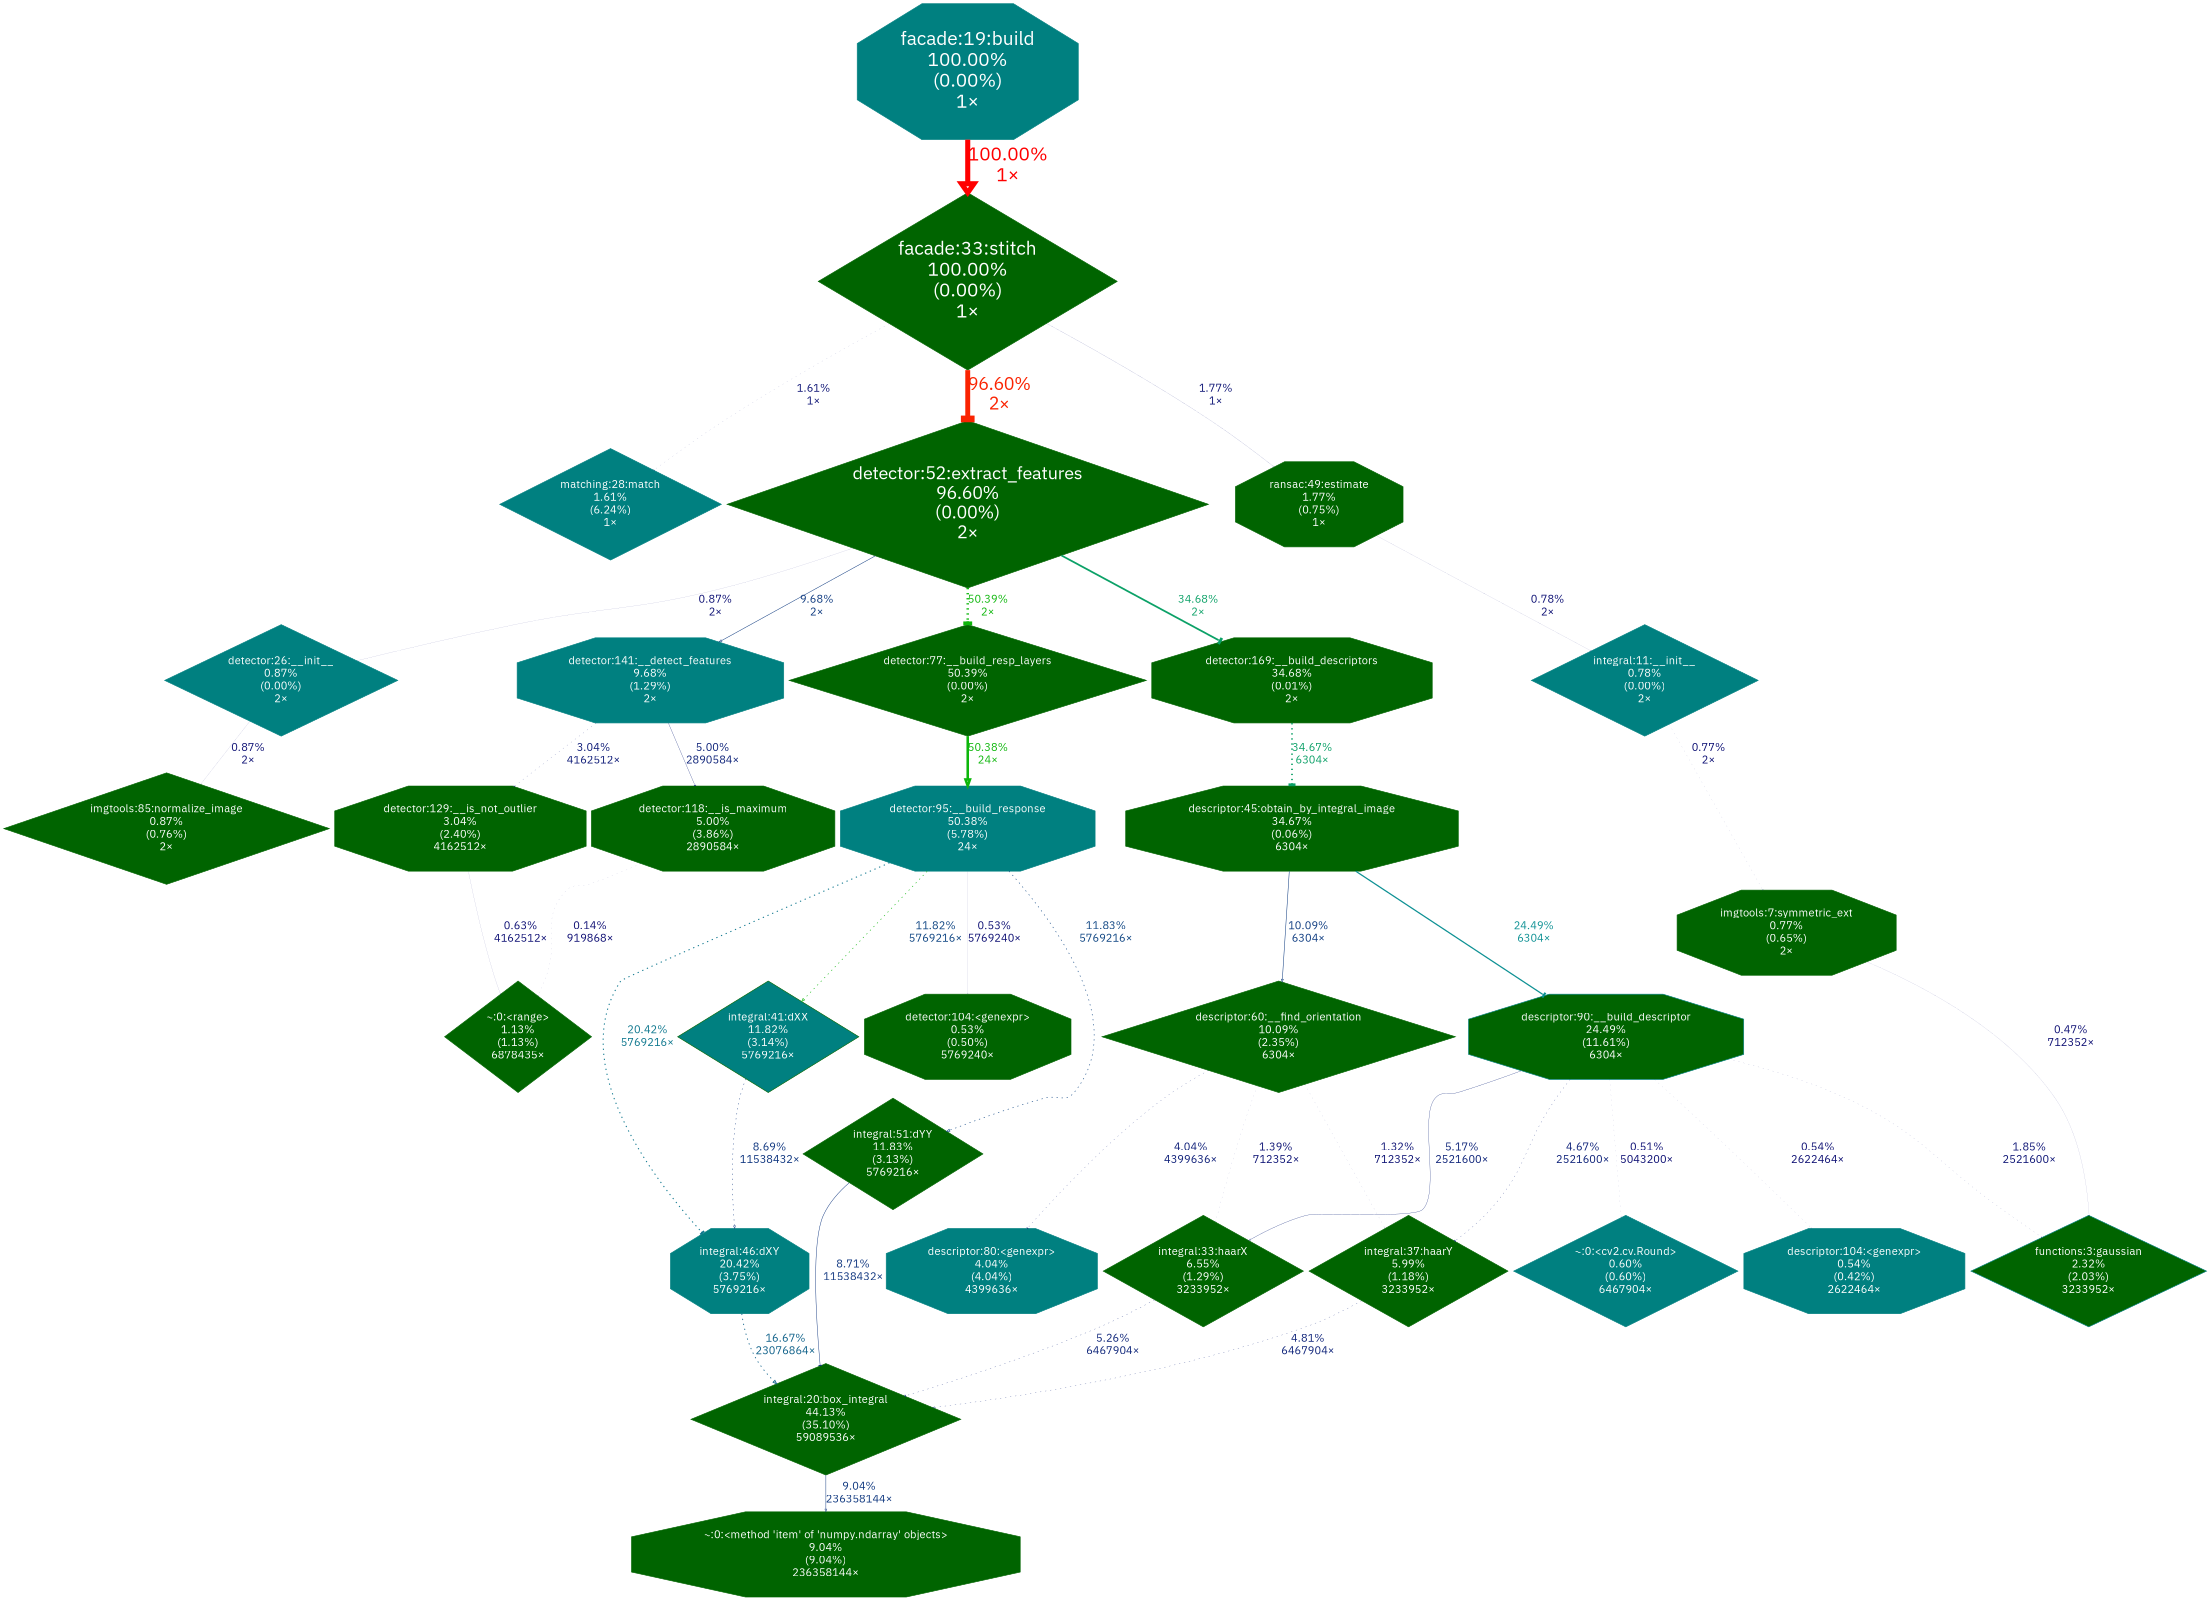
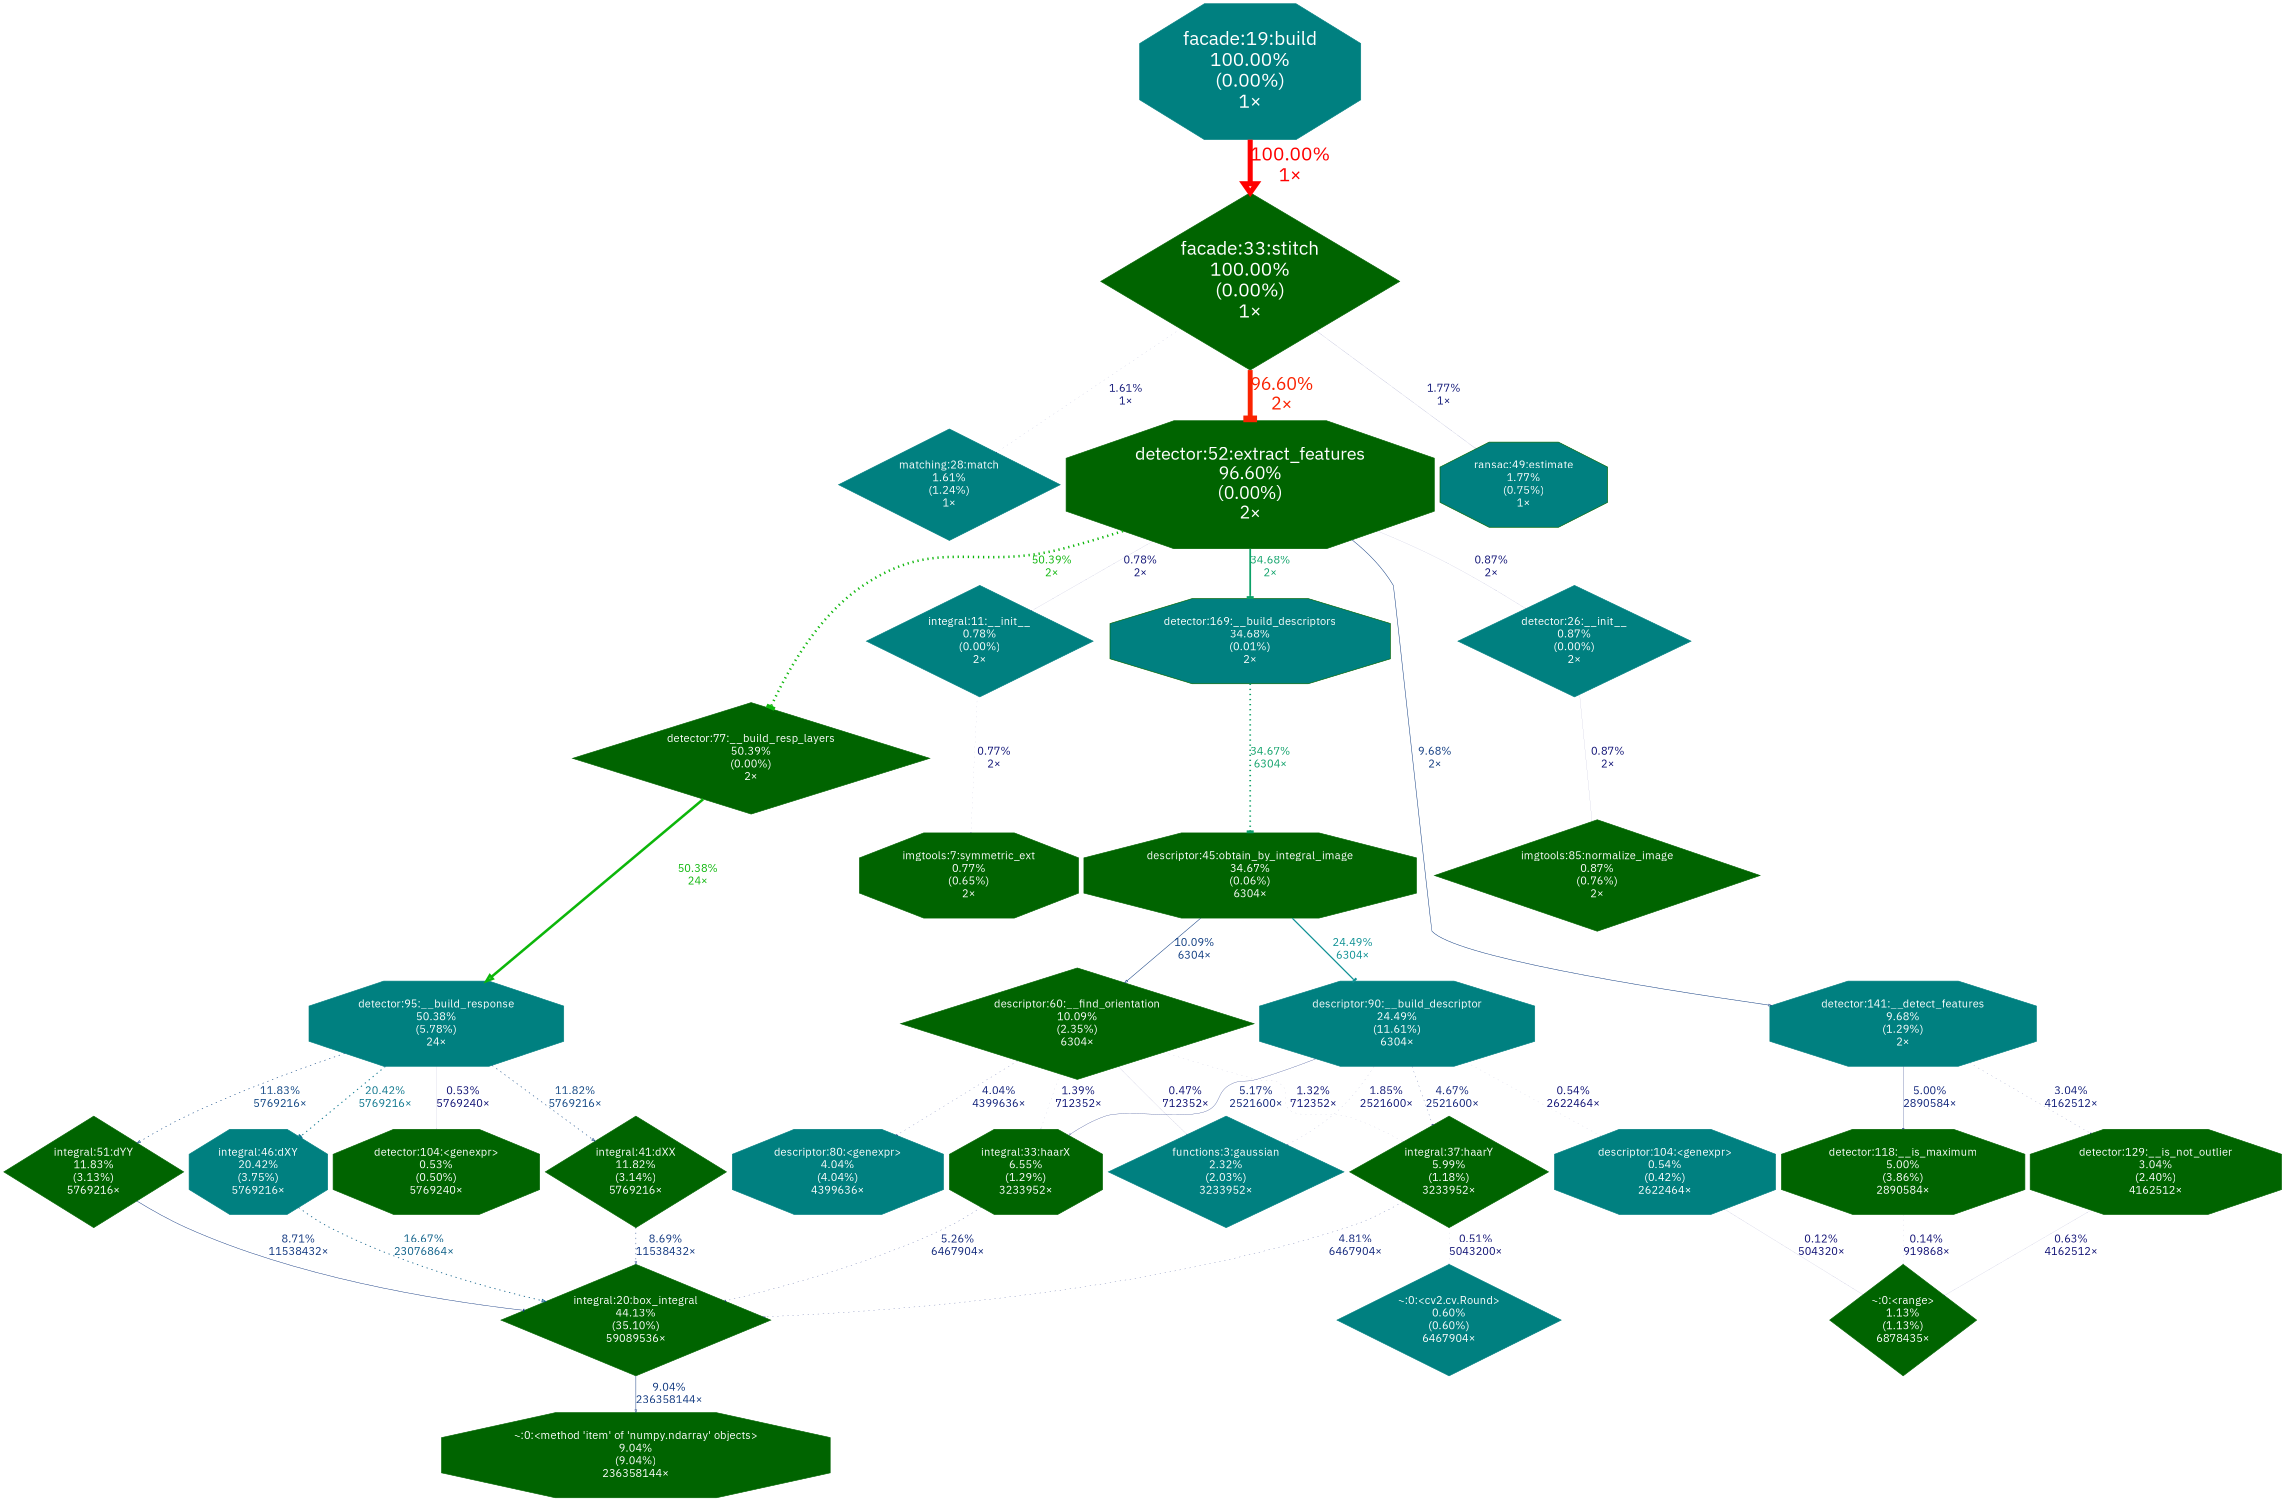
(611, 504) -> (949, 485)
(968, 504) -> (1250, 485)
(1319, 504) -> (1524, 485)
(1483, 593) -> (1092, 576)
(1292, 680) -> (1250, 641)
(866, 935) -> (542, 1102)
(768, 1037) -> (636, 1172)
(1606, 1037) -> (1397, 1024)
(2018, 1056) -> (1152, 1101)
(1615, 1148) -> (1449, 1245)
(733, 1152) -> (636, 1245)
none -> (1793, 1252)
(1203, 1271) -> (1026, 1172)
(2089, 1271) -> (1226, 1172)
